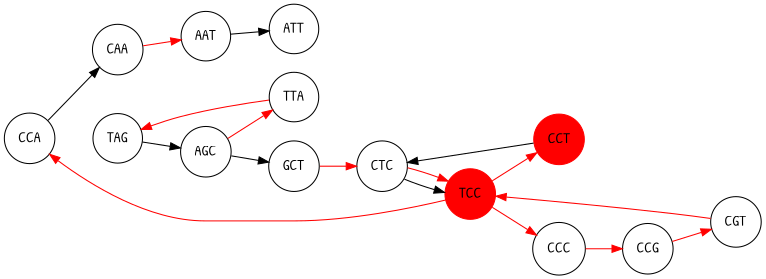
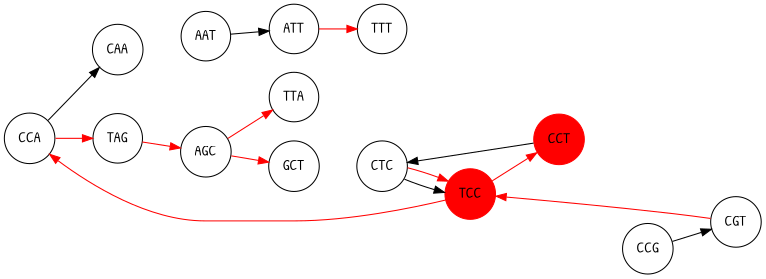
none -> (382, 29)
(157, 44) -> none
(209, 110) -> (69, 138)
(156, 144) -> (156, 144)
(245, 158) -> (245, 158)
(333, 166) -> none
(687, 237) -> (687, 237)
(559, 249) -> none
